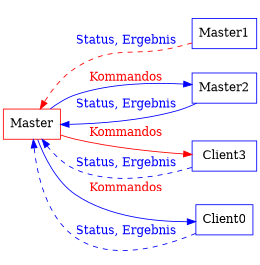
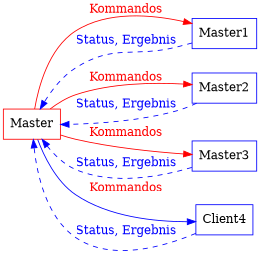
none -> (85, 26)
(110, 54) -> (110, 54)
(115, 86) -> (115, 86)
(134, 119) -> (134, 119)
(224, 156) -> (224, 156)
(224, 220) -> (224, 220)
